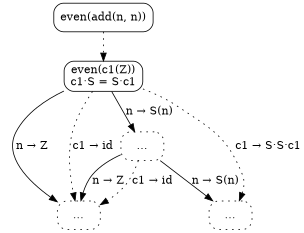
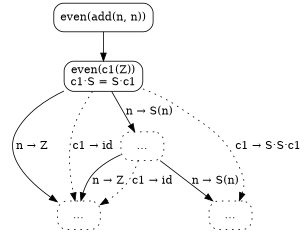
(103, 42) -> (103, 42)
